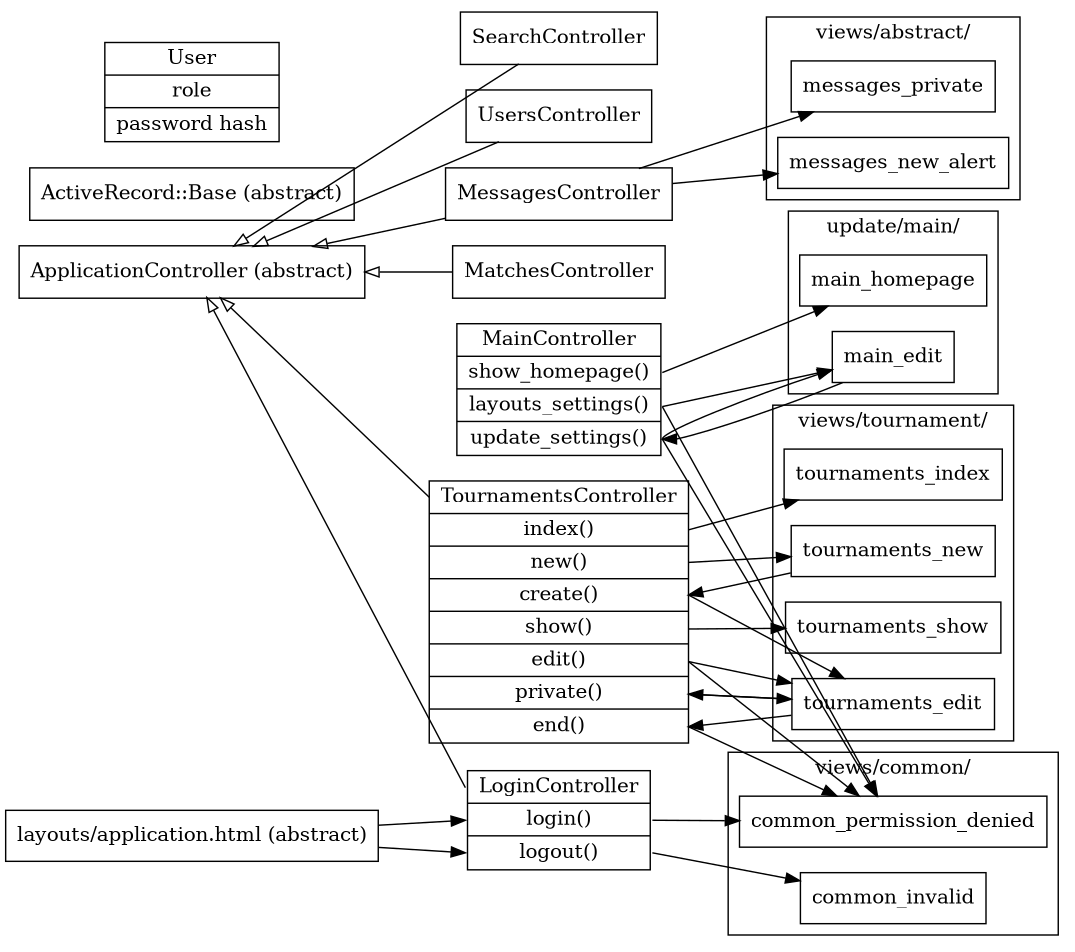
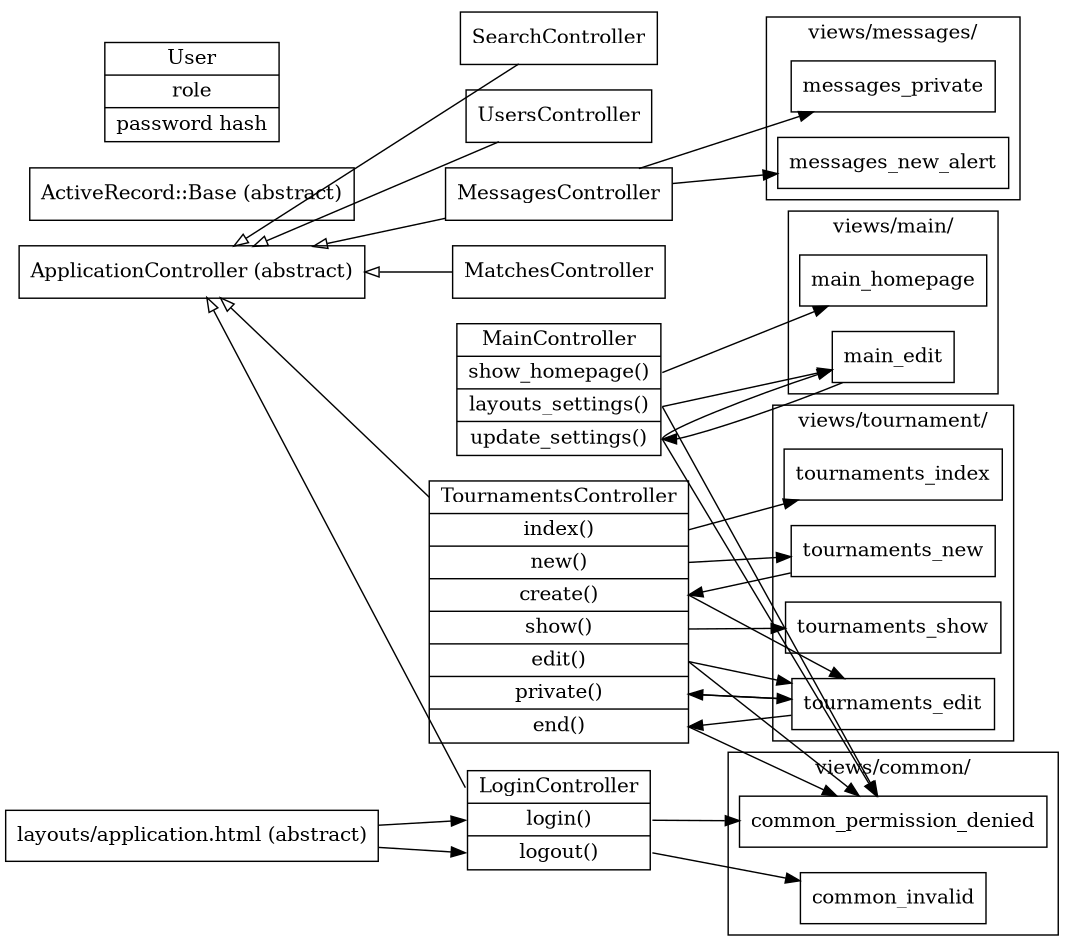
(893, 33) -> (893, 33)
(893, 227) -> (893, 227)
